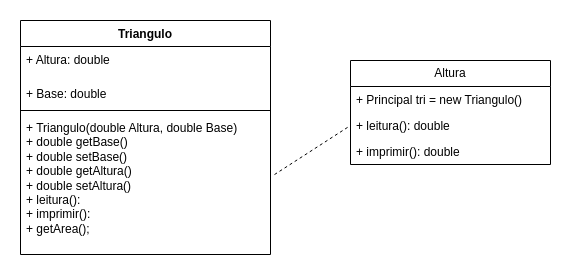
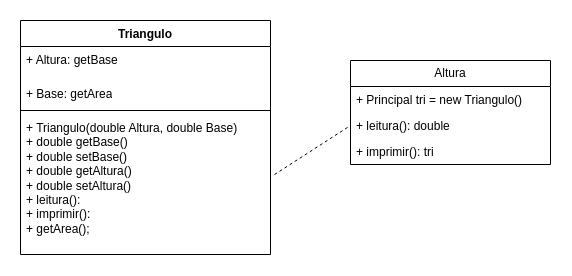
(72, 61) -> (77, 61)
(67, 95) -> (72, 95)
(413, 153) -> (403, 153)
